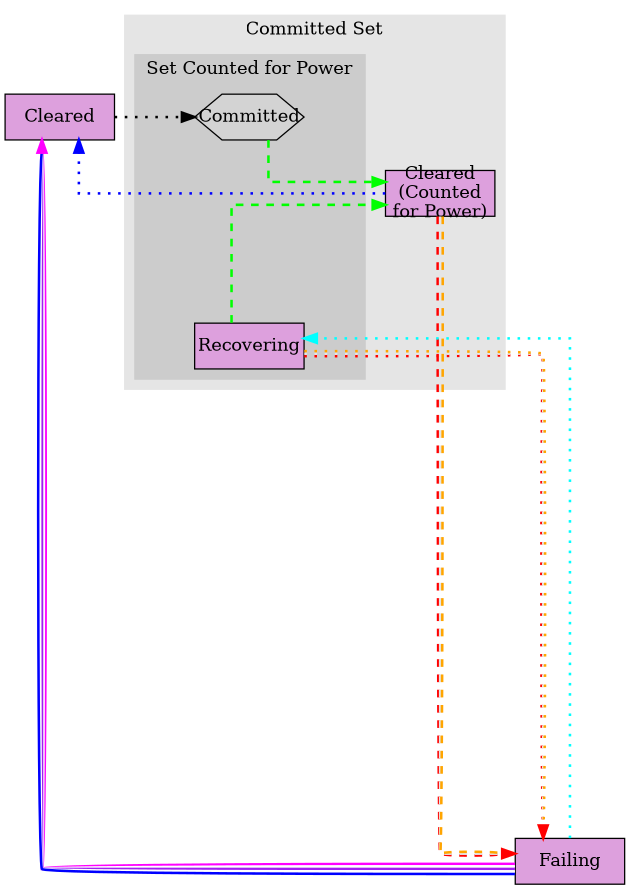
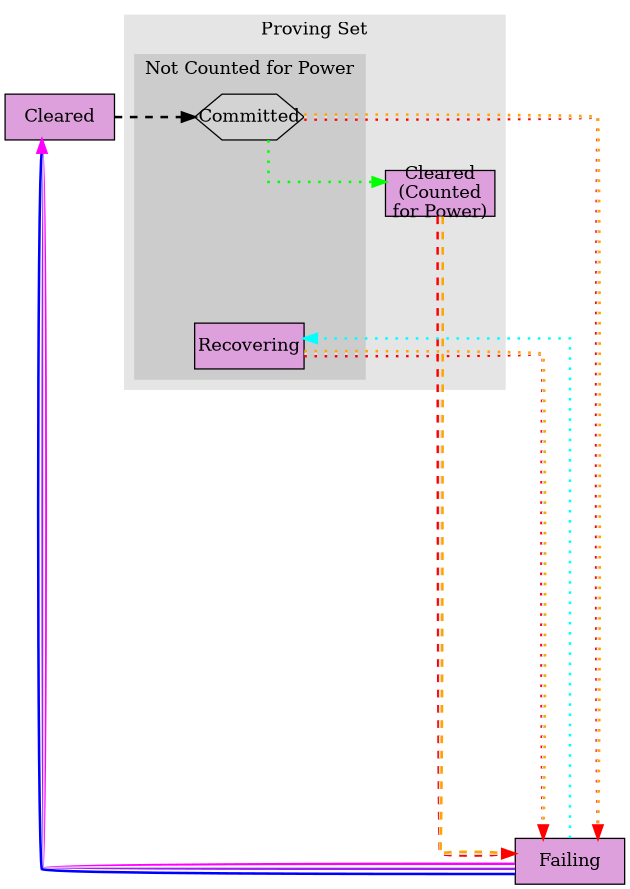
(315, 30) -> (315, 30)
(250, 69) -> (250, 69)
(148, 117) -> (148, 117)
(300, 182) -> (300, 182)
(212, 193) -> none
(243, 205) -> none
none -> (598, 324)
